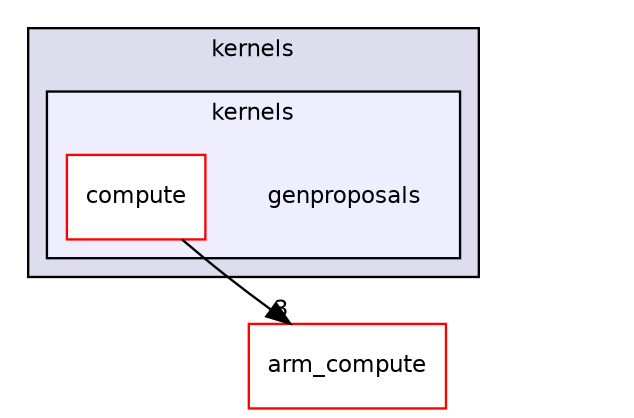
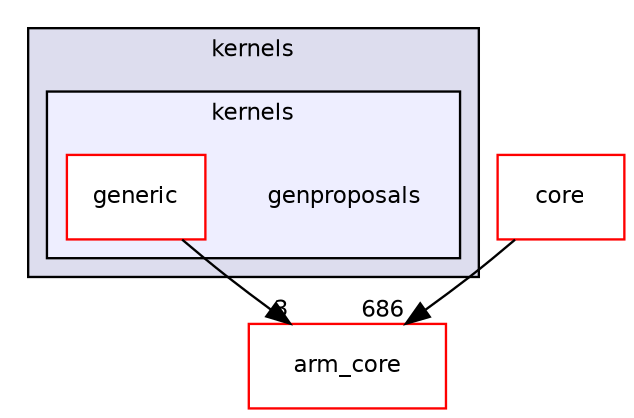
(136, 197) -> (136, 197)
none -> (561, 197)
(347, 366) -> (347, 366)
